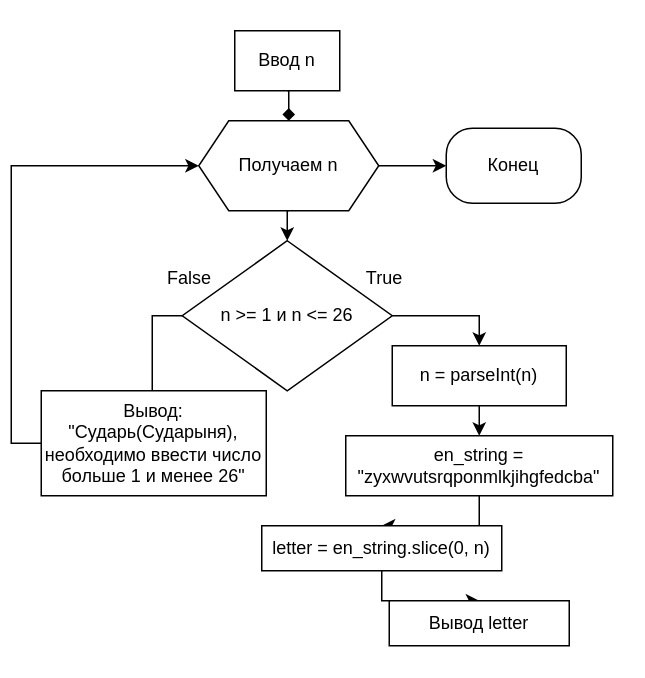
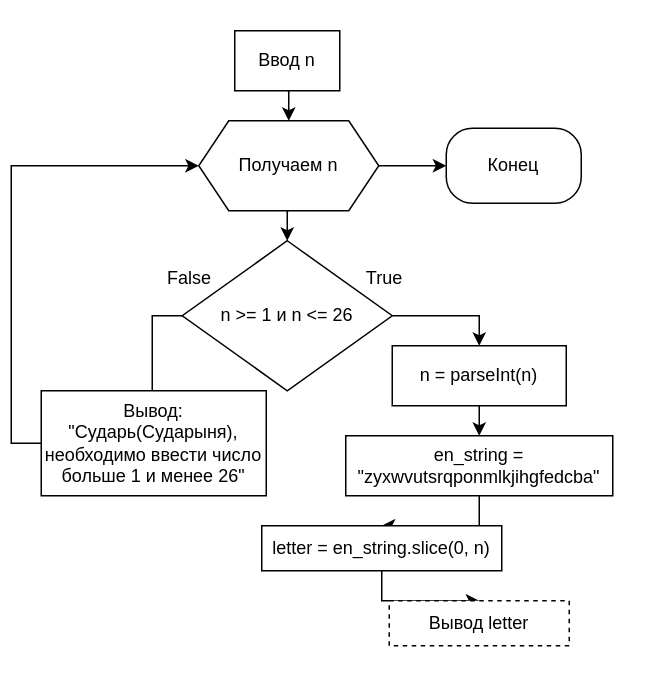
(289, 108) -> (289, 109)
(479, 623) -> (479, 623)
